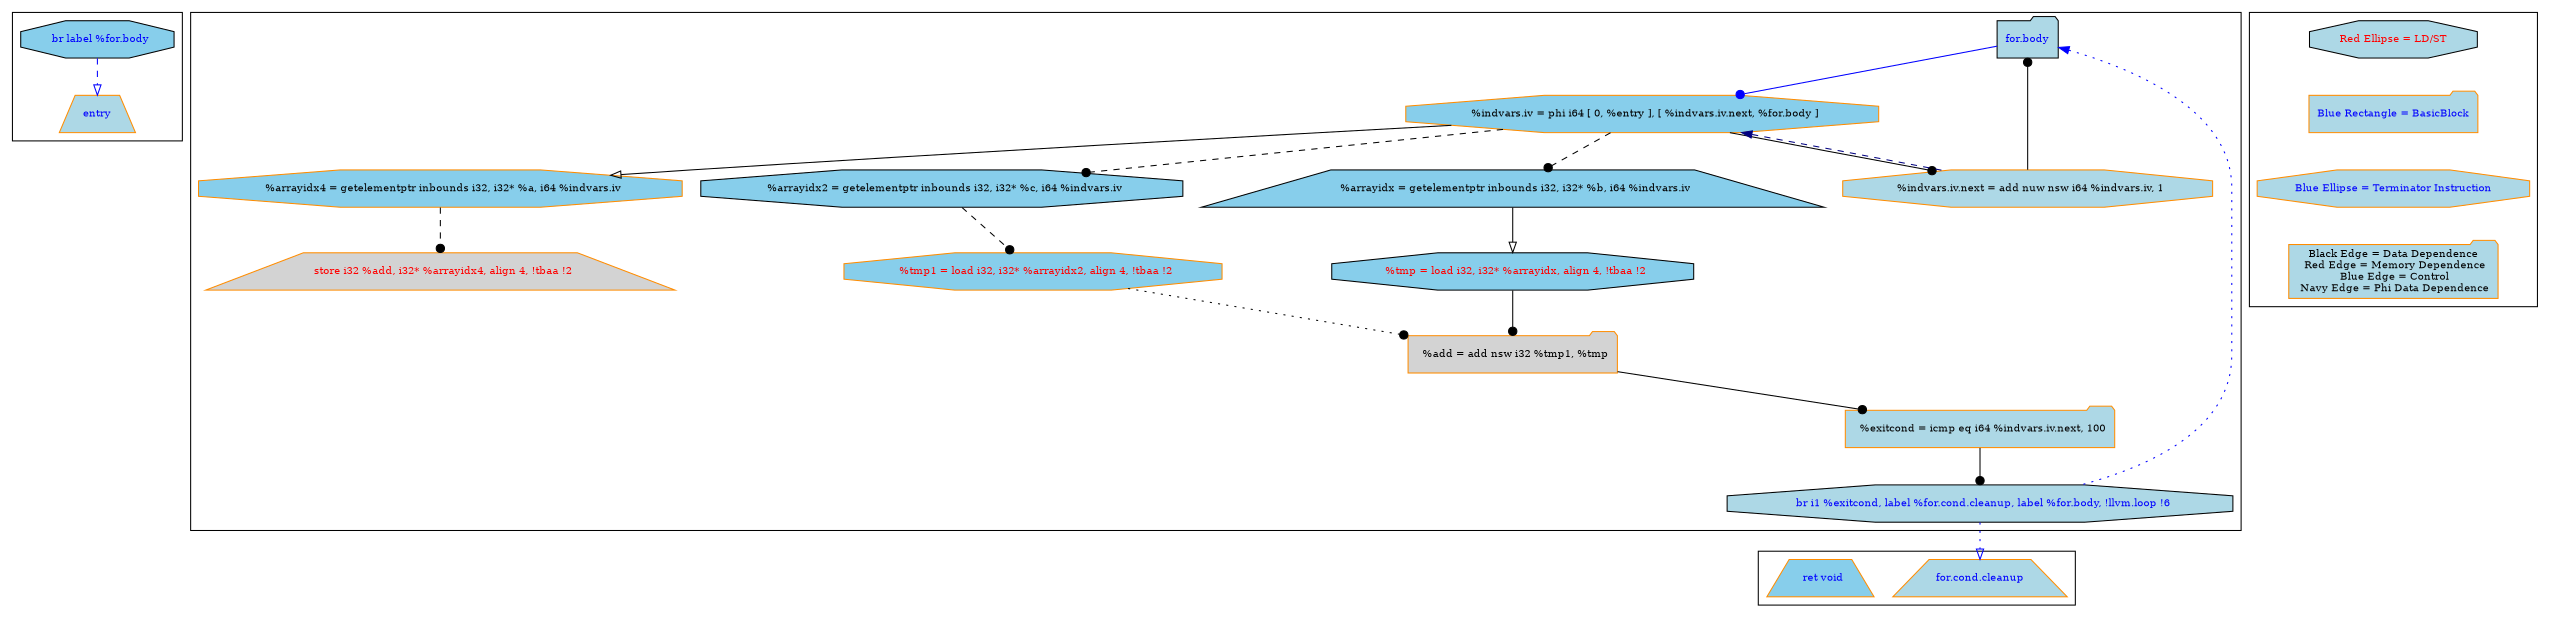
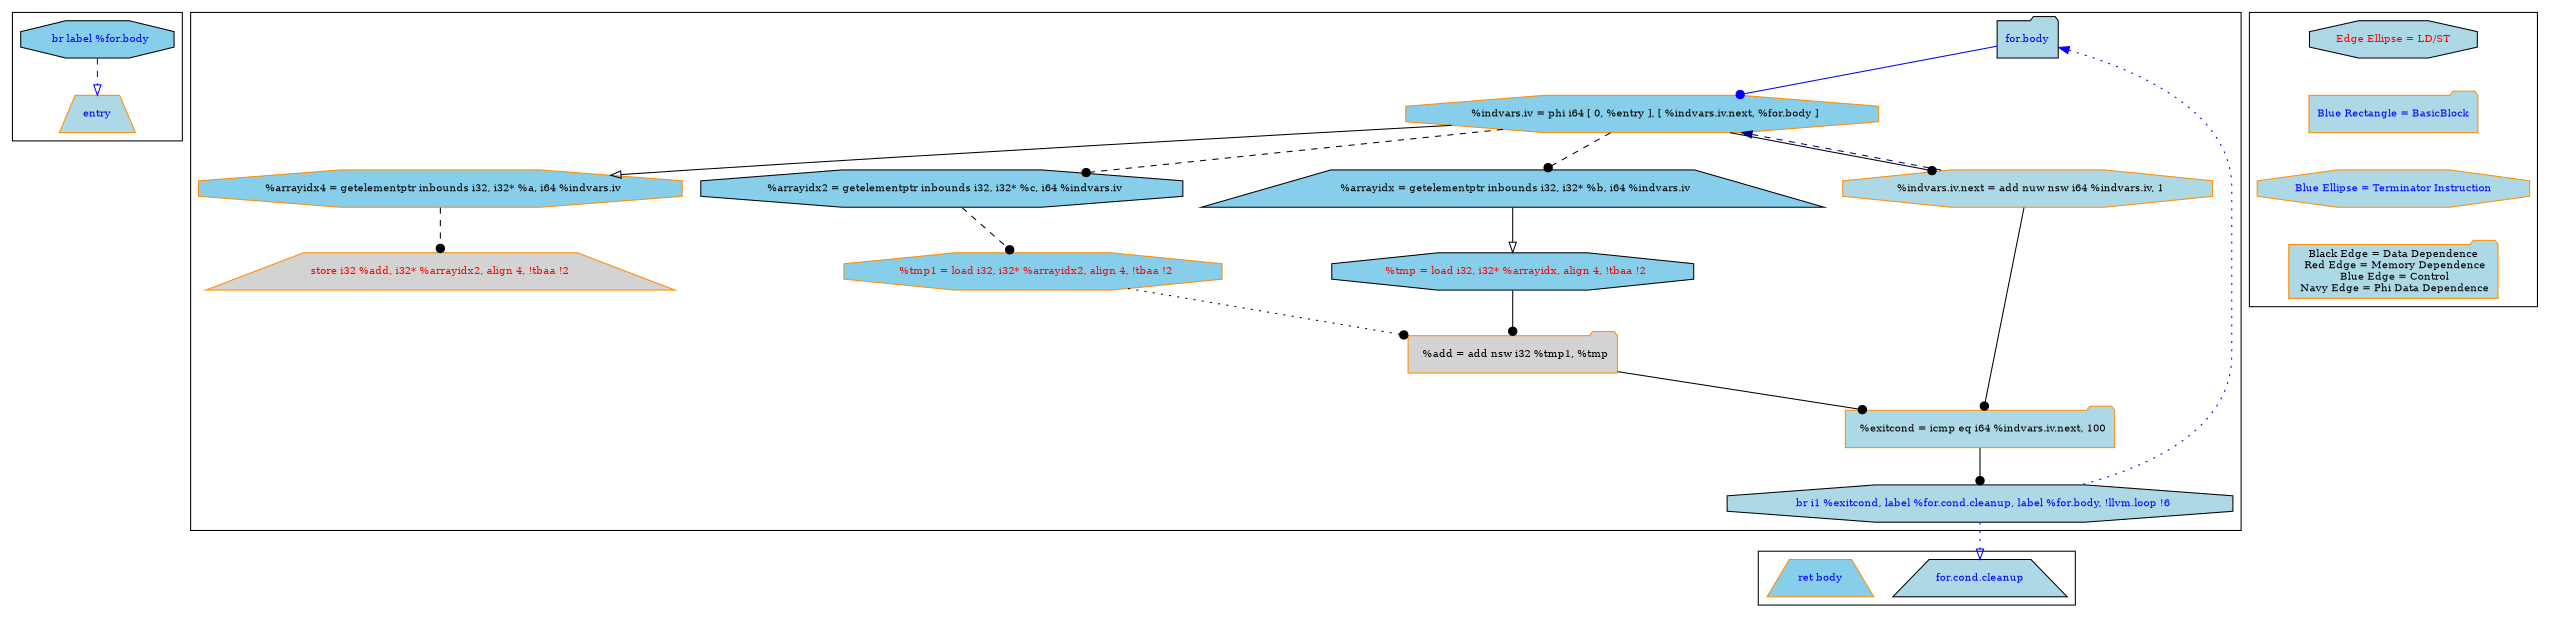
(2393, 39) -> (2393, 39)
(2028, 118) -> (2005, 305)
(440, 271) -> (440, 271)
(1820, 578) -> (1820, 578)
(1980, 578) -> (1980, 578)
